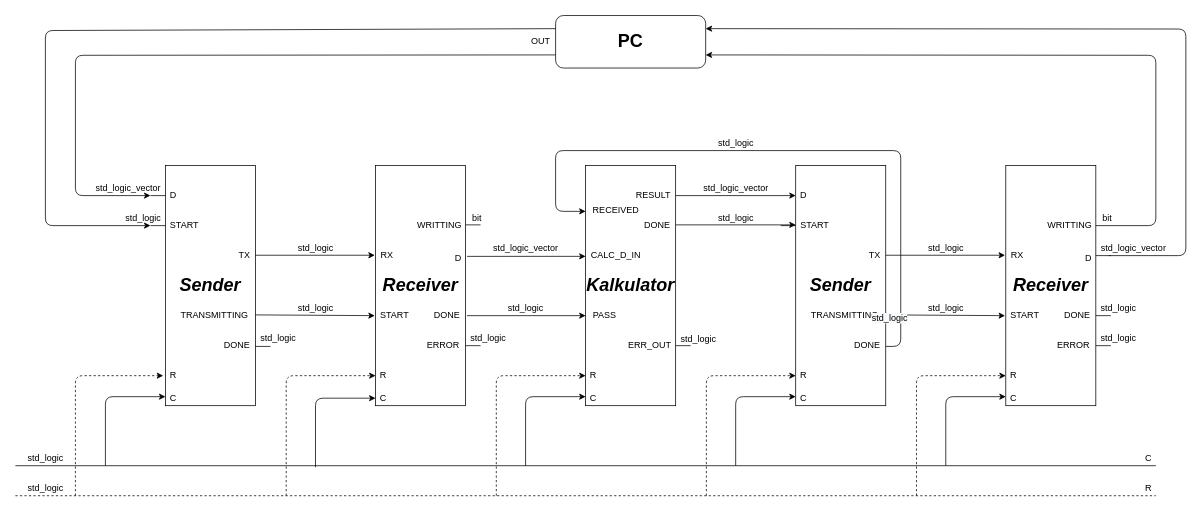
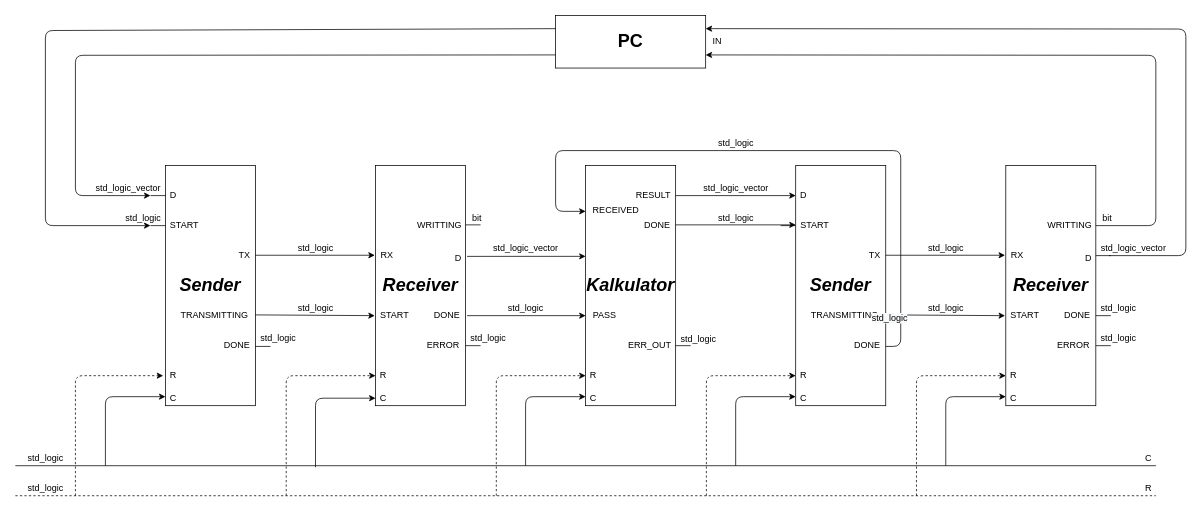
(540, 42) -> none
(630, 42) -> (630, 42)
none -> (717, 42)
(615, 255) -> none
